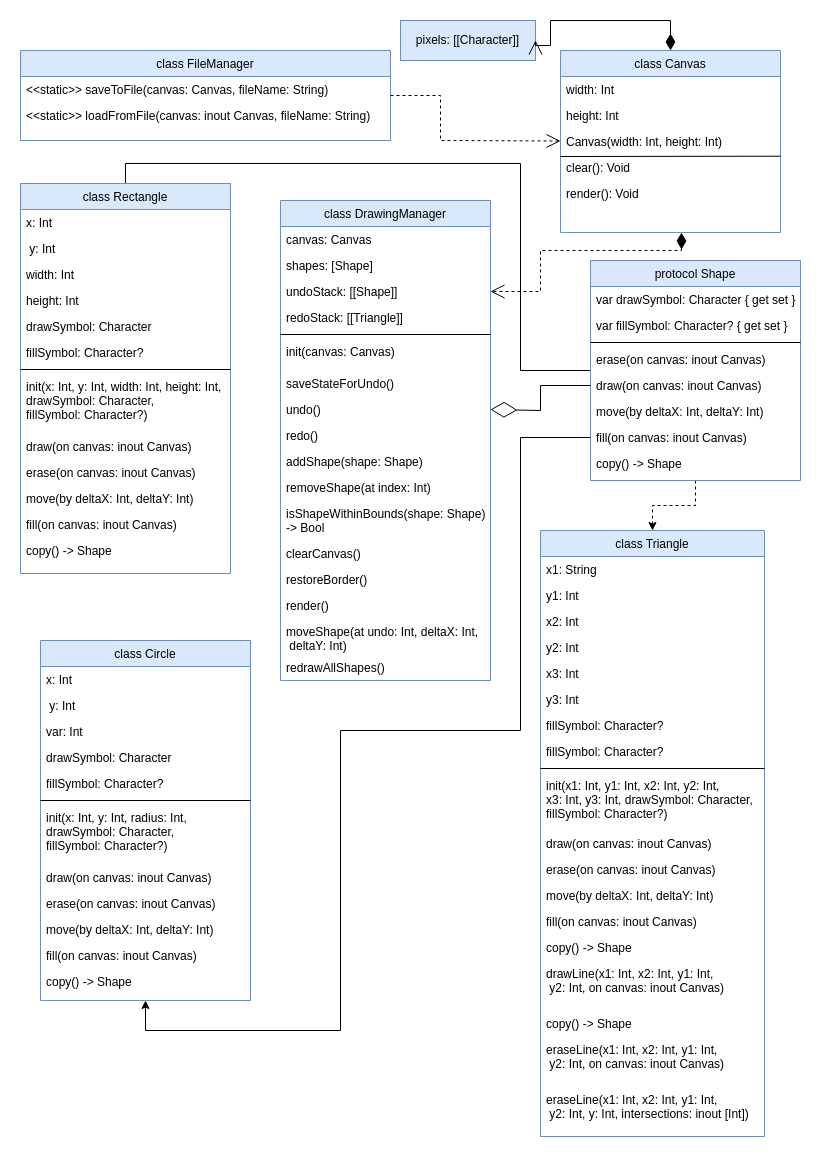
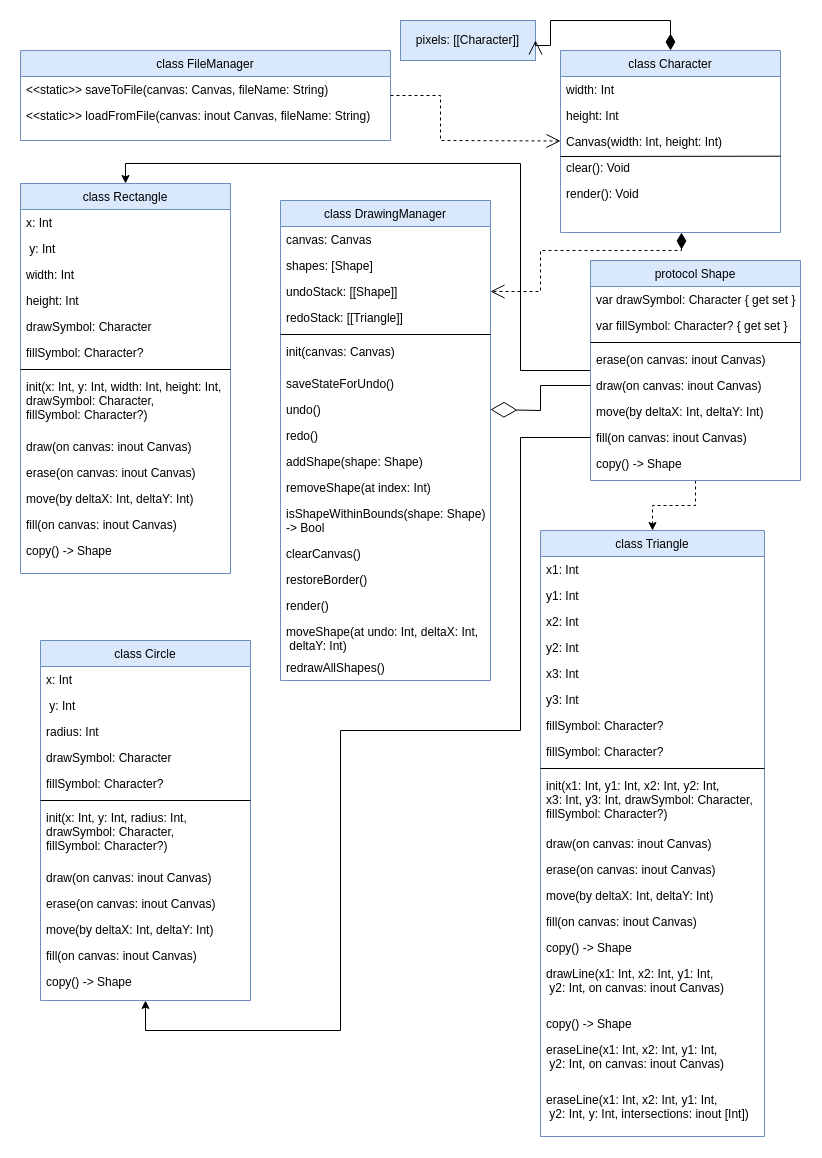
(670, 64) -> (670, 64)
(126, 178) -> (126, 175)
(575, 570) -> (566, 570)
(70, 732) -> (78, 732)
